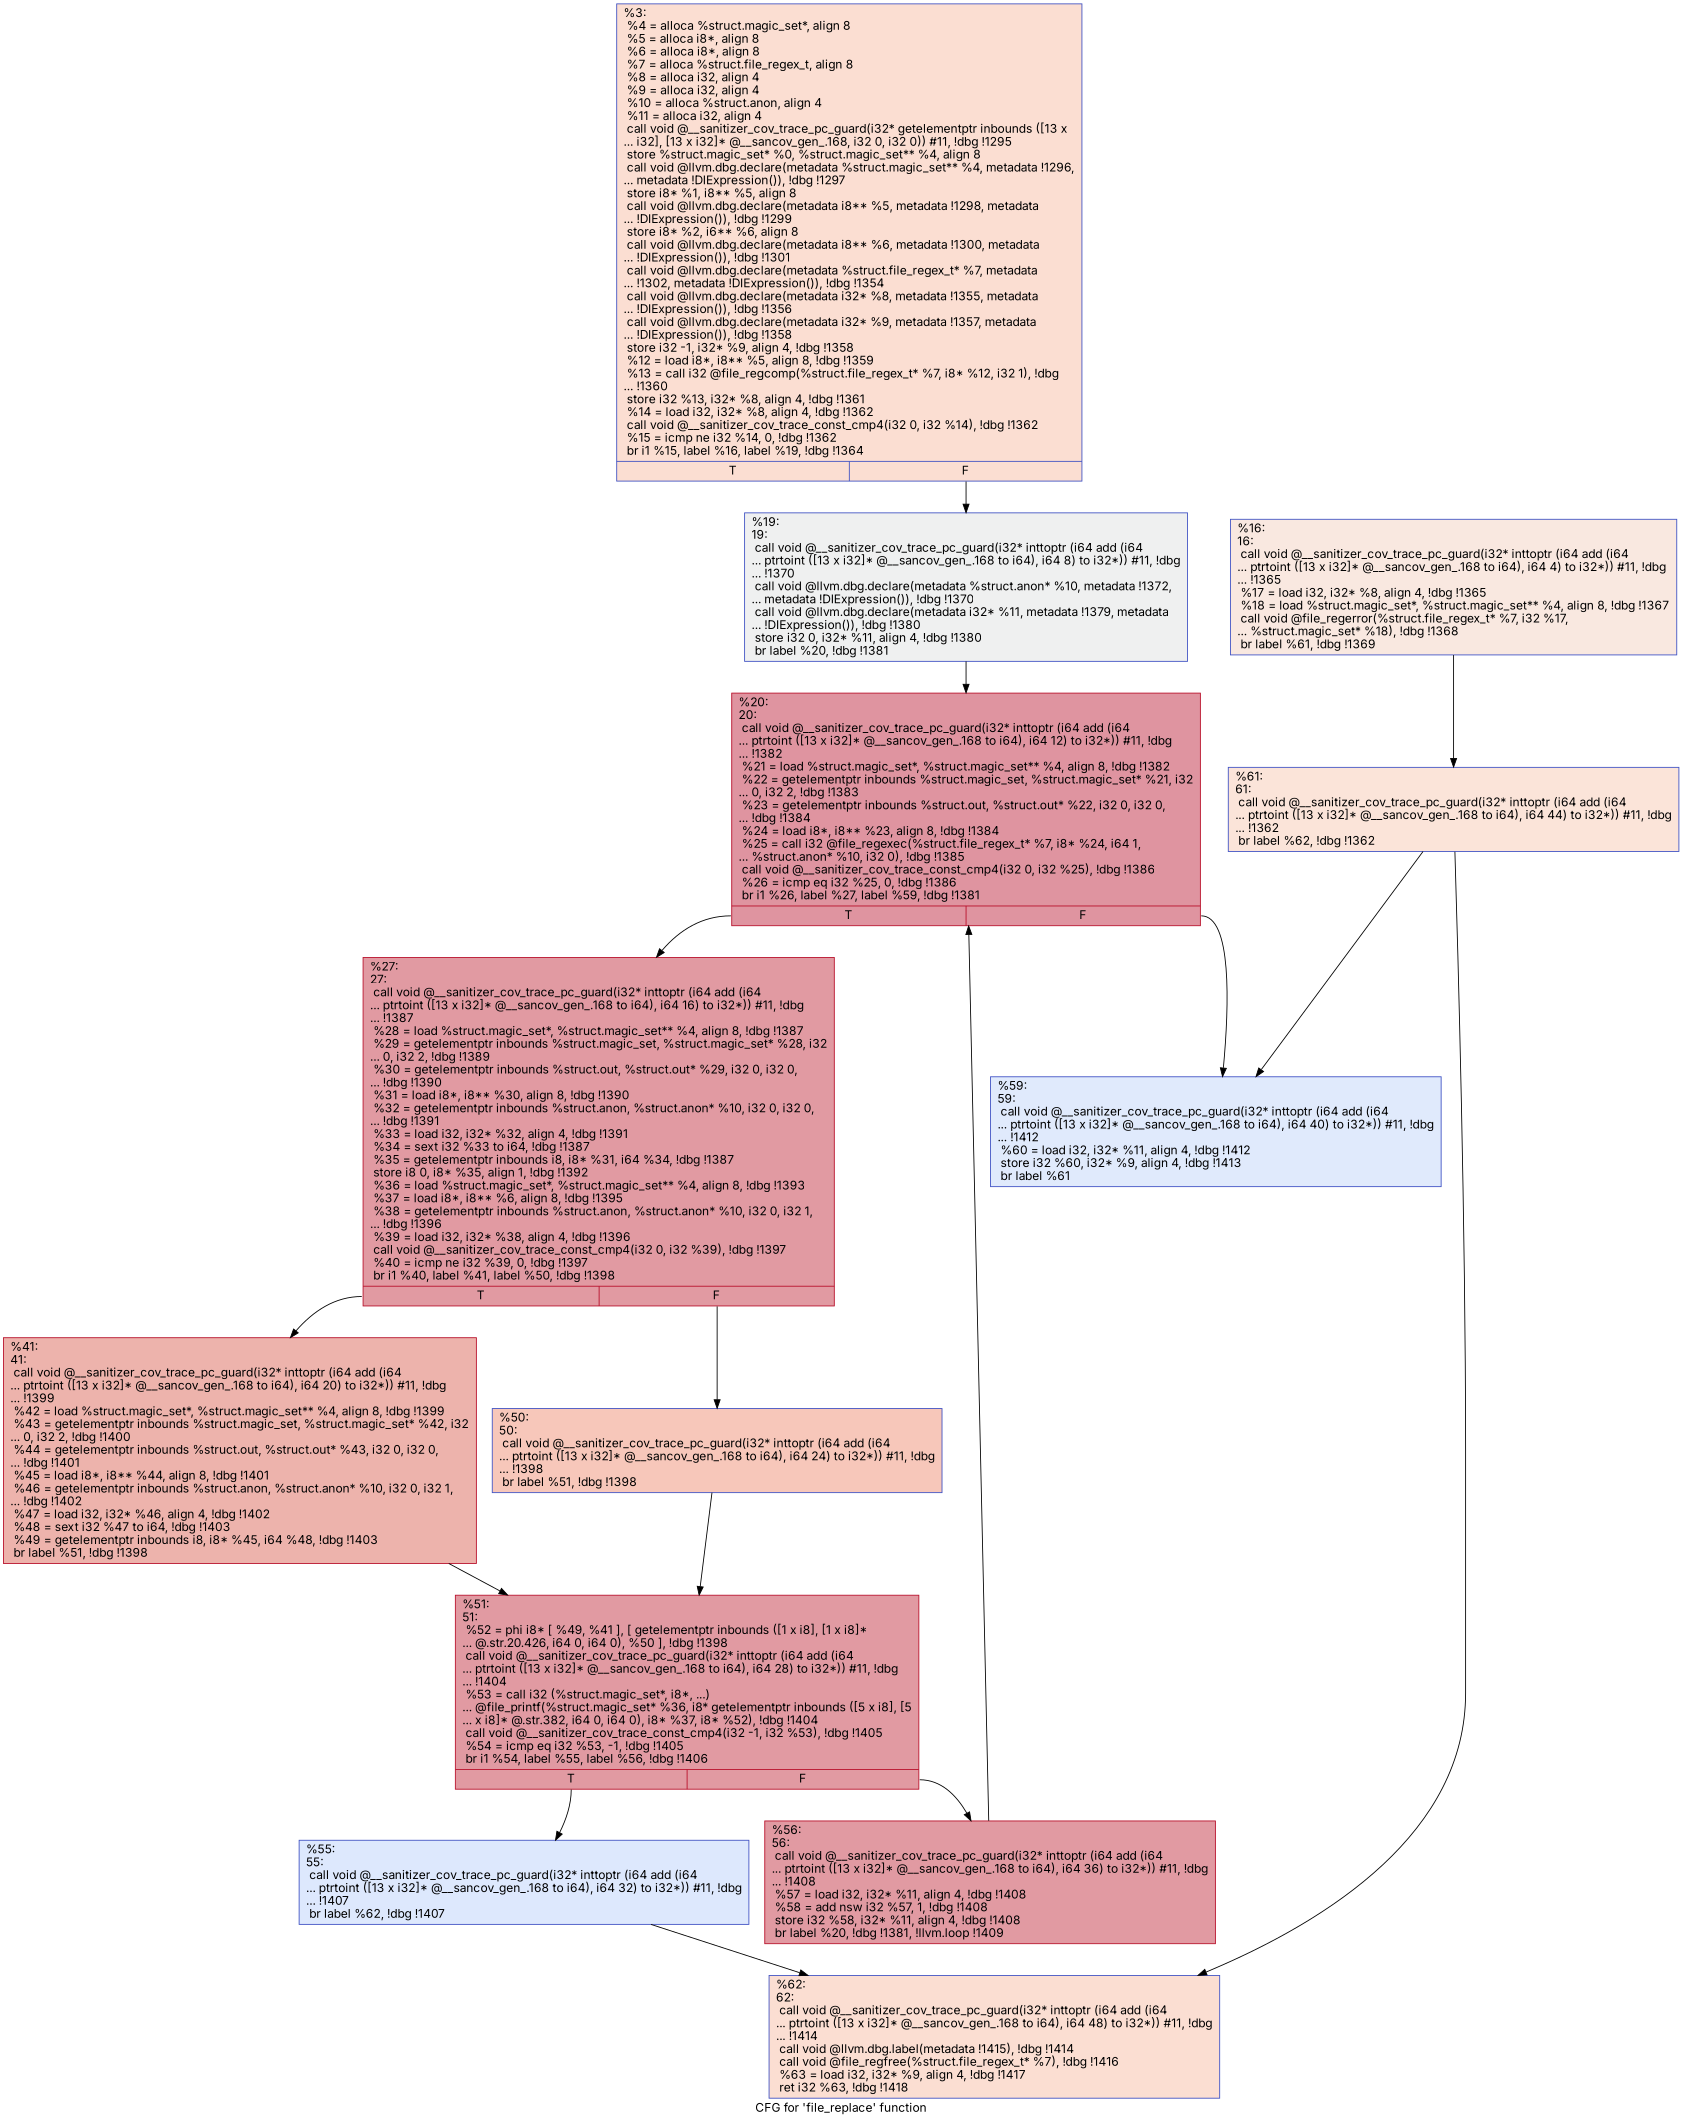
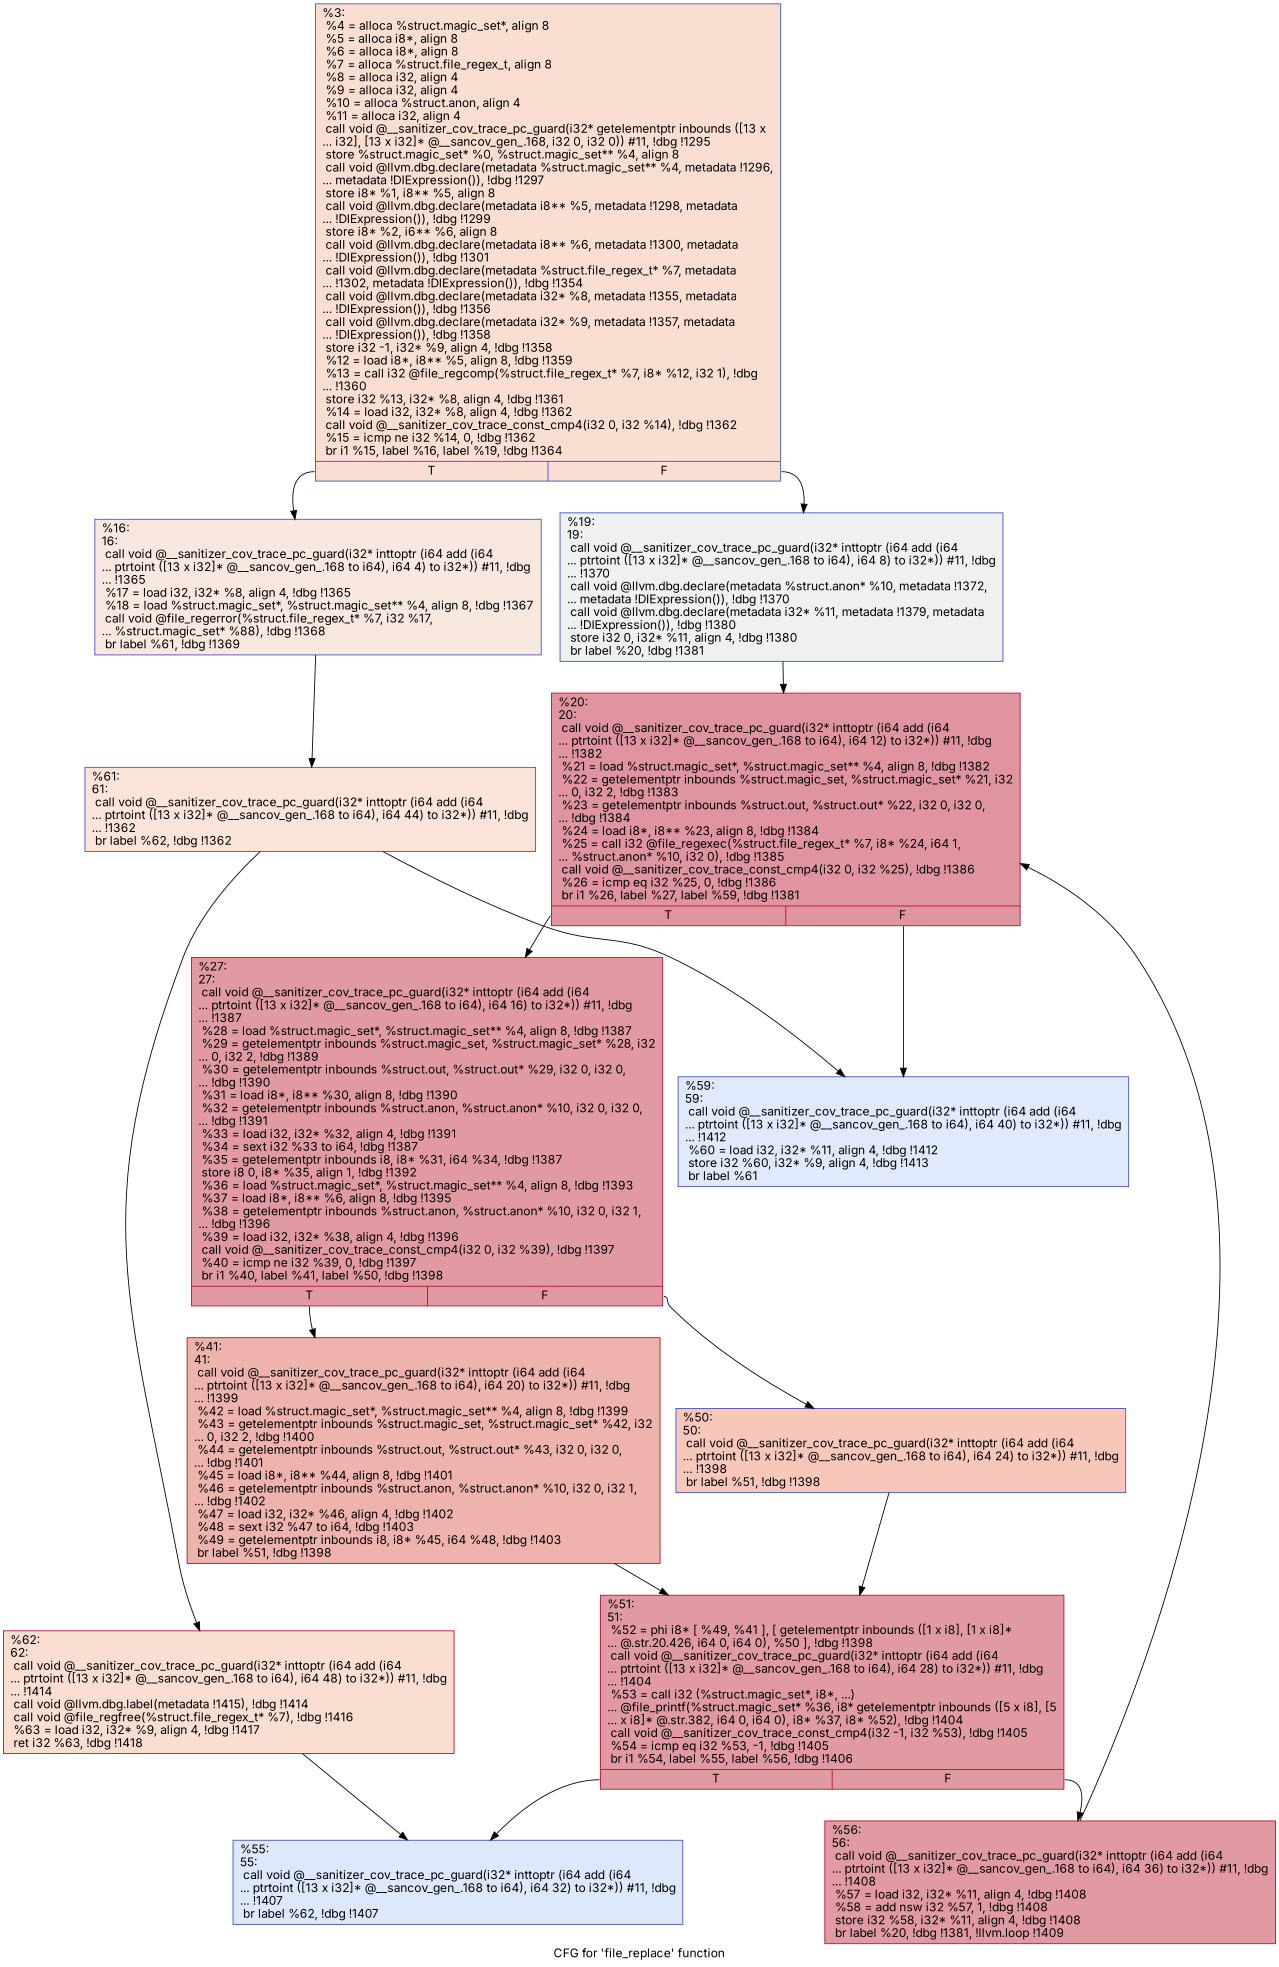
none -> (295, 485)
(1348, 632) -> (214, 632)
(725, 1949) -> (351, 1794)
(994, 2037) -> (229, 1692)
